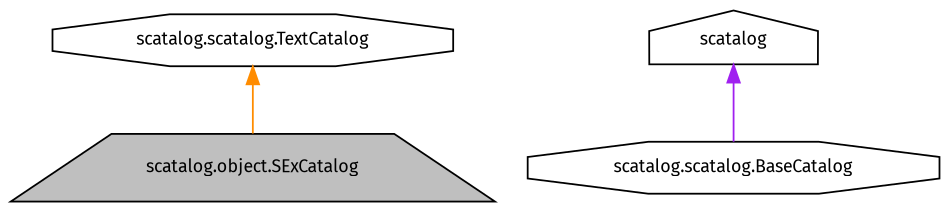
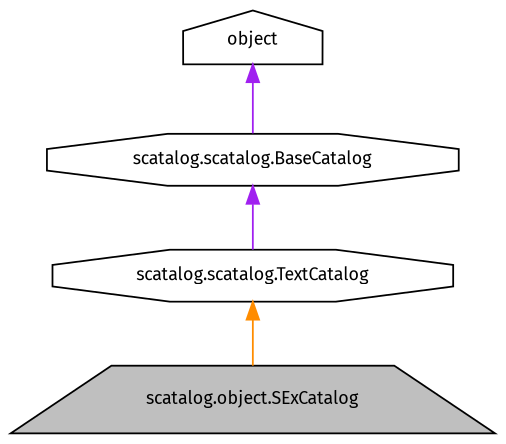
(734, 40) -> (253, 40)
none -> (253, 227)
